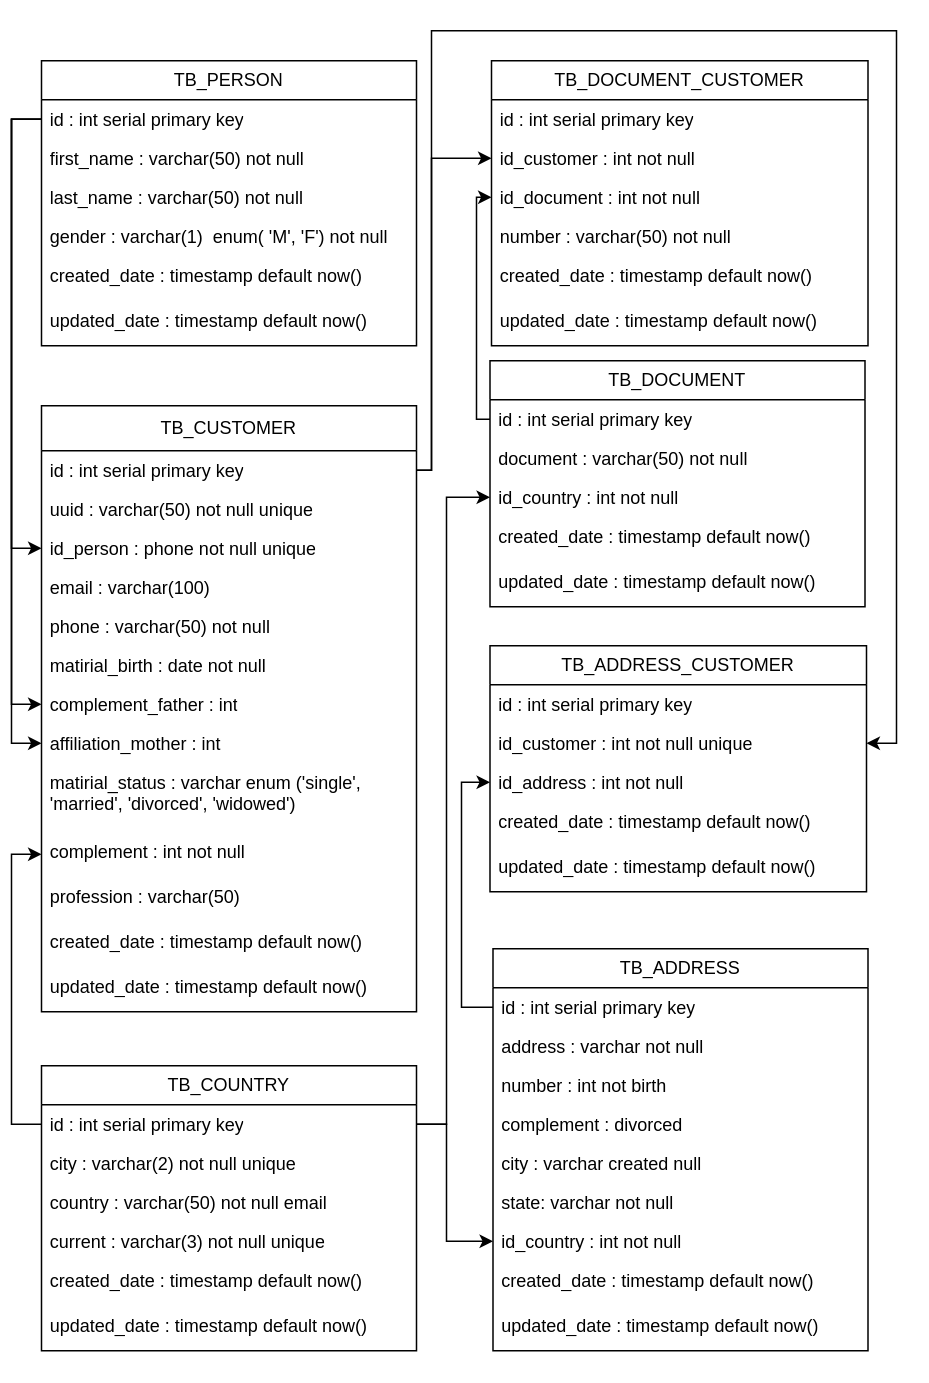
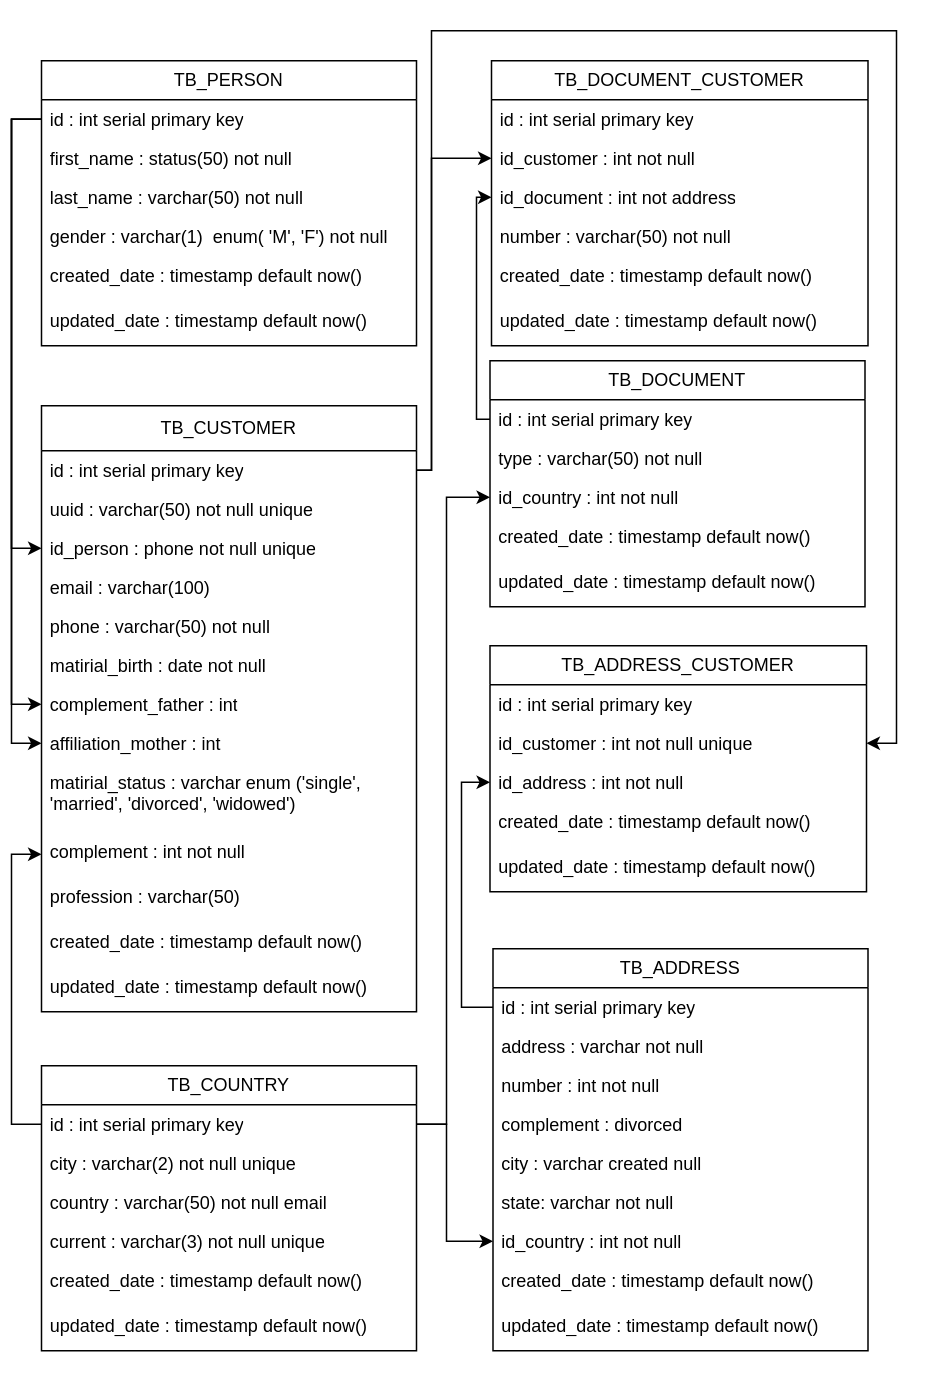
(198, 160) -> (193, 160)
(610, 199) -> (630, 199)
(639, 460) -> (618, 460)
(596, 1087) -> (589, 1087)
